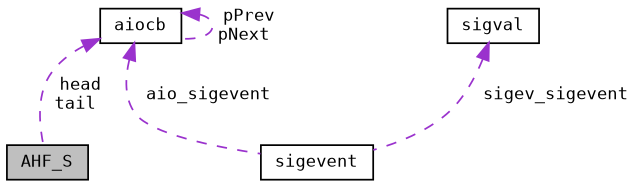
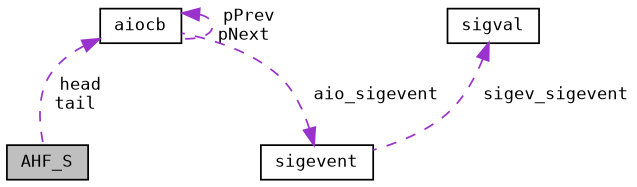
(168, 133) -> (260, 62)
